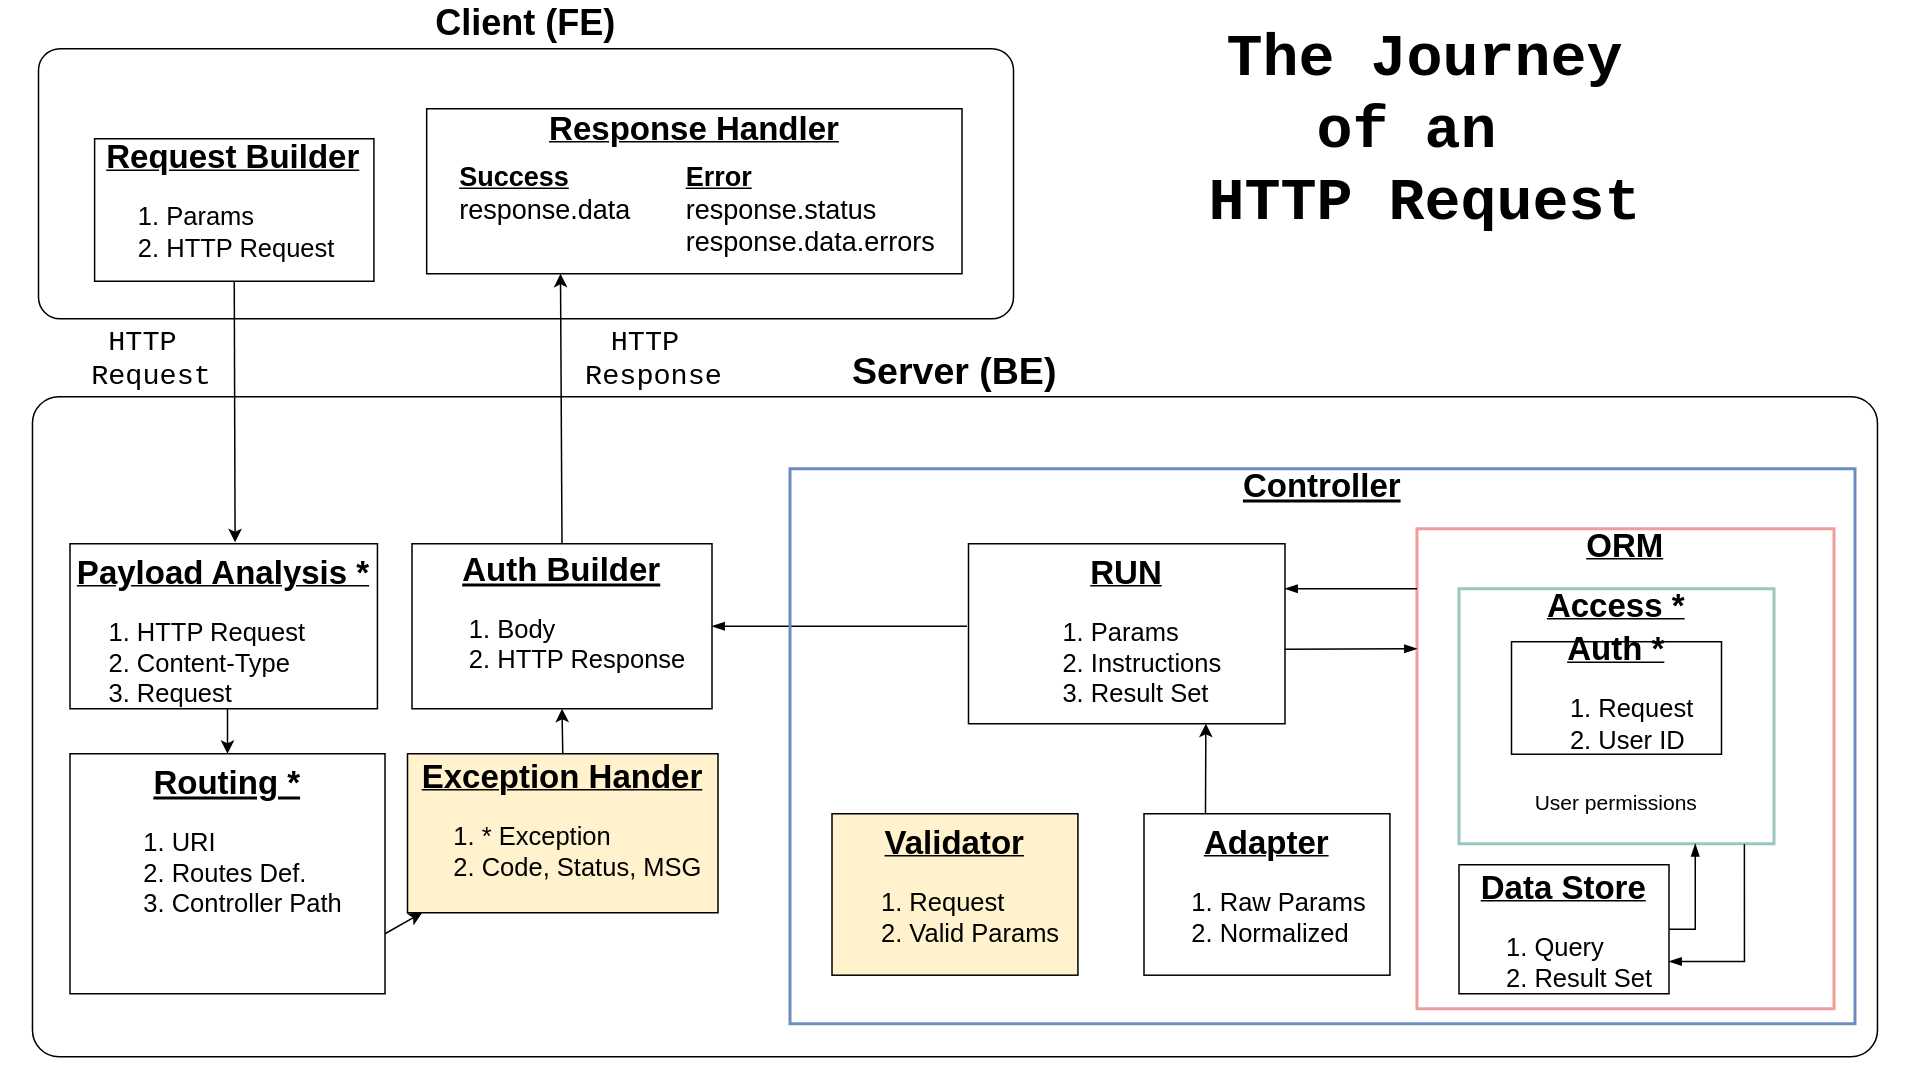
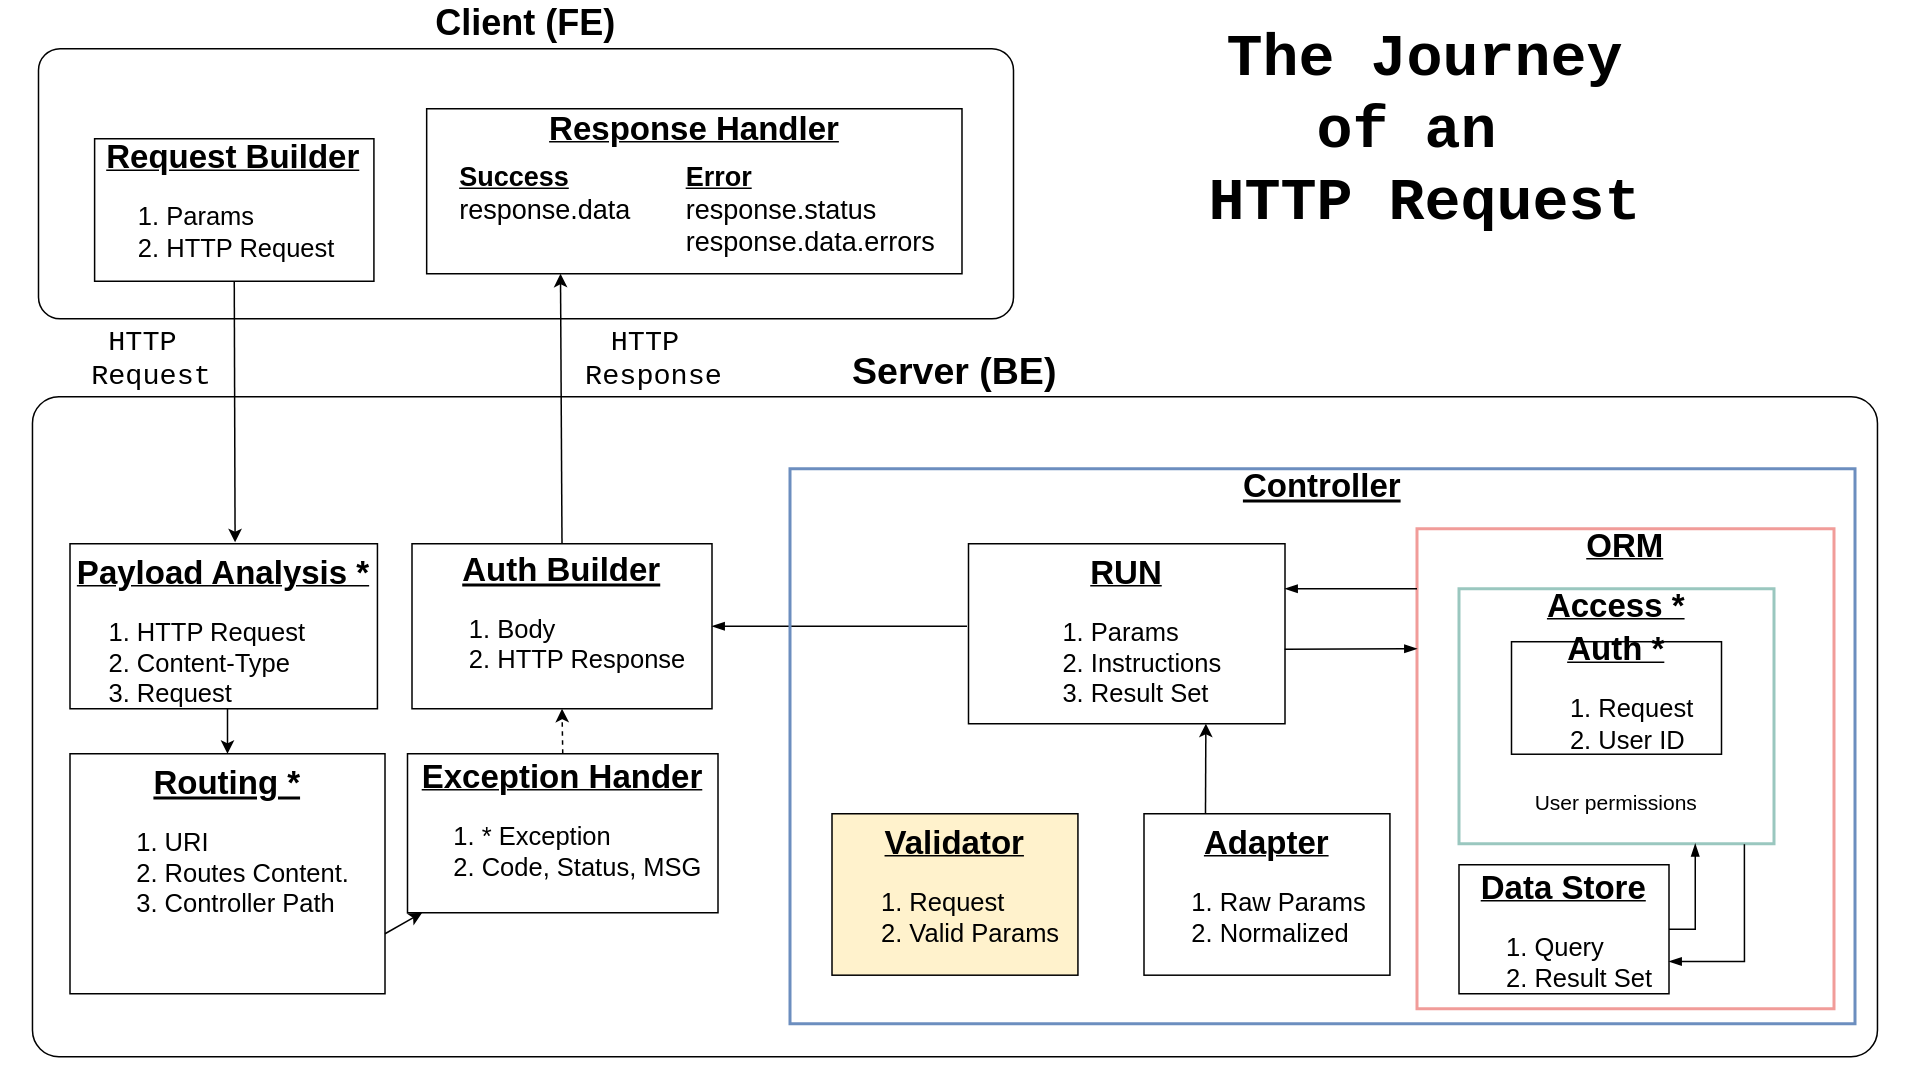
(562, 735) -> (562, 735)
(227, 807) -> (227, 807)
(563, 833) -> (563, 833)
